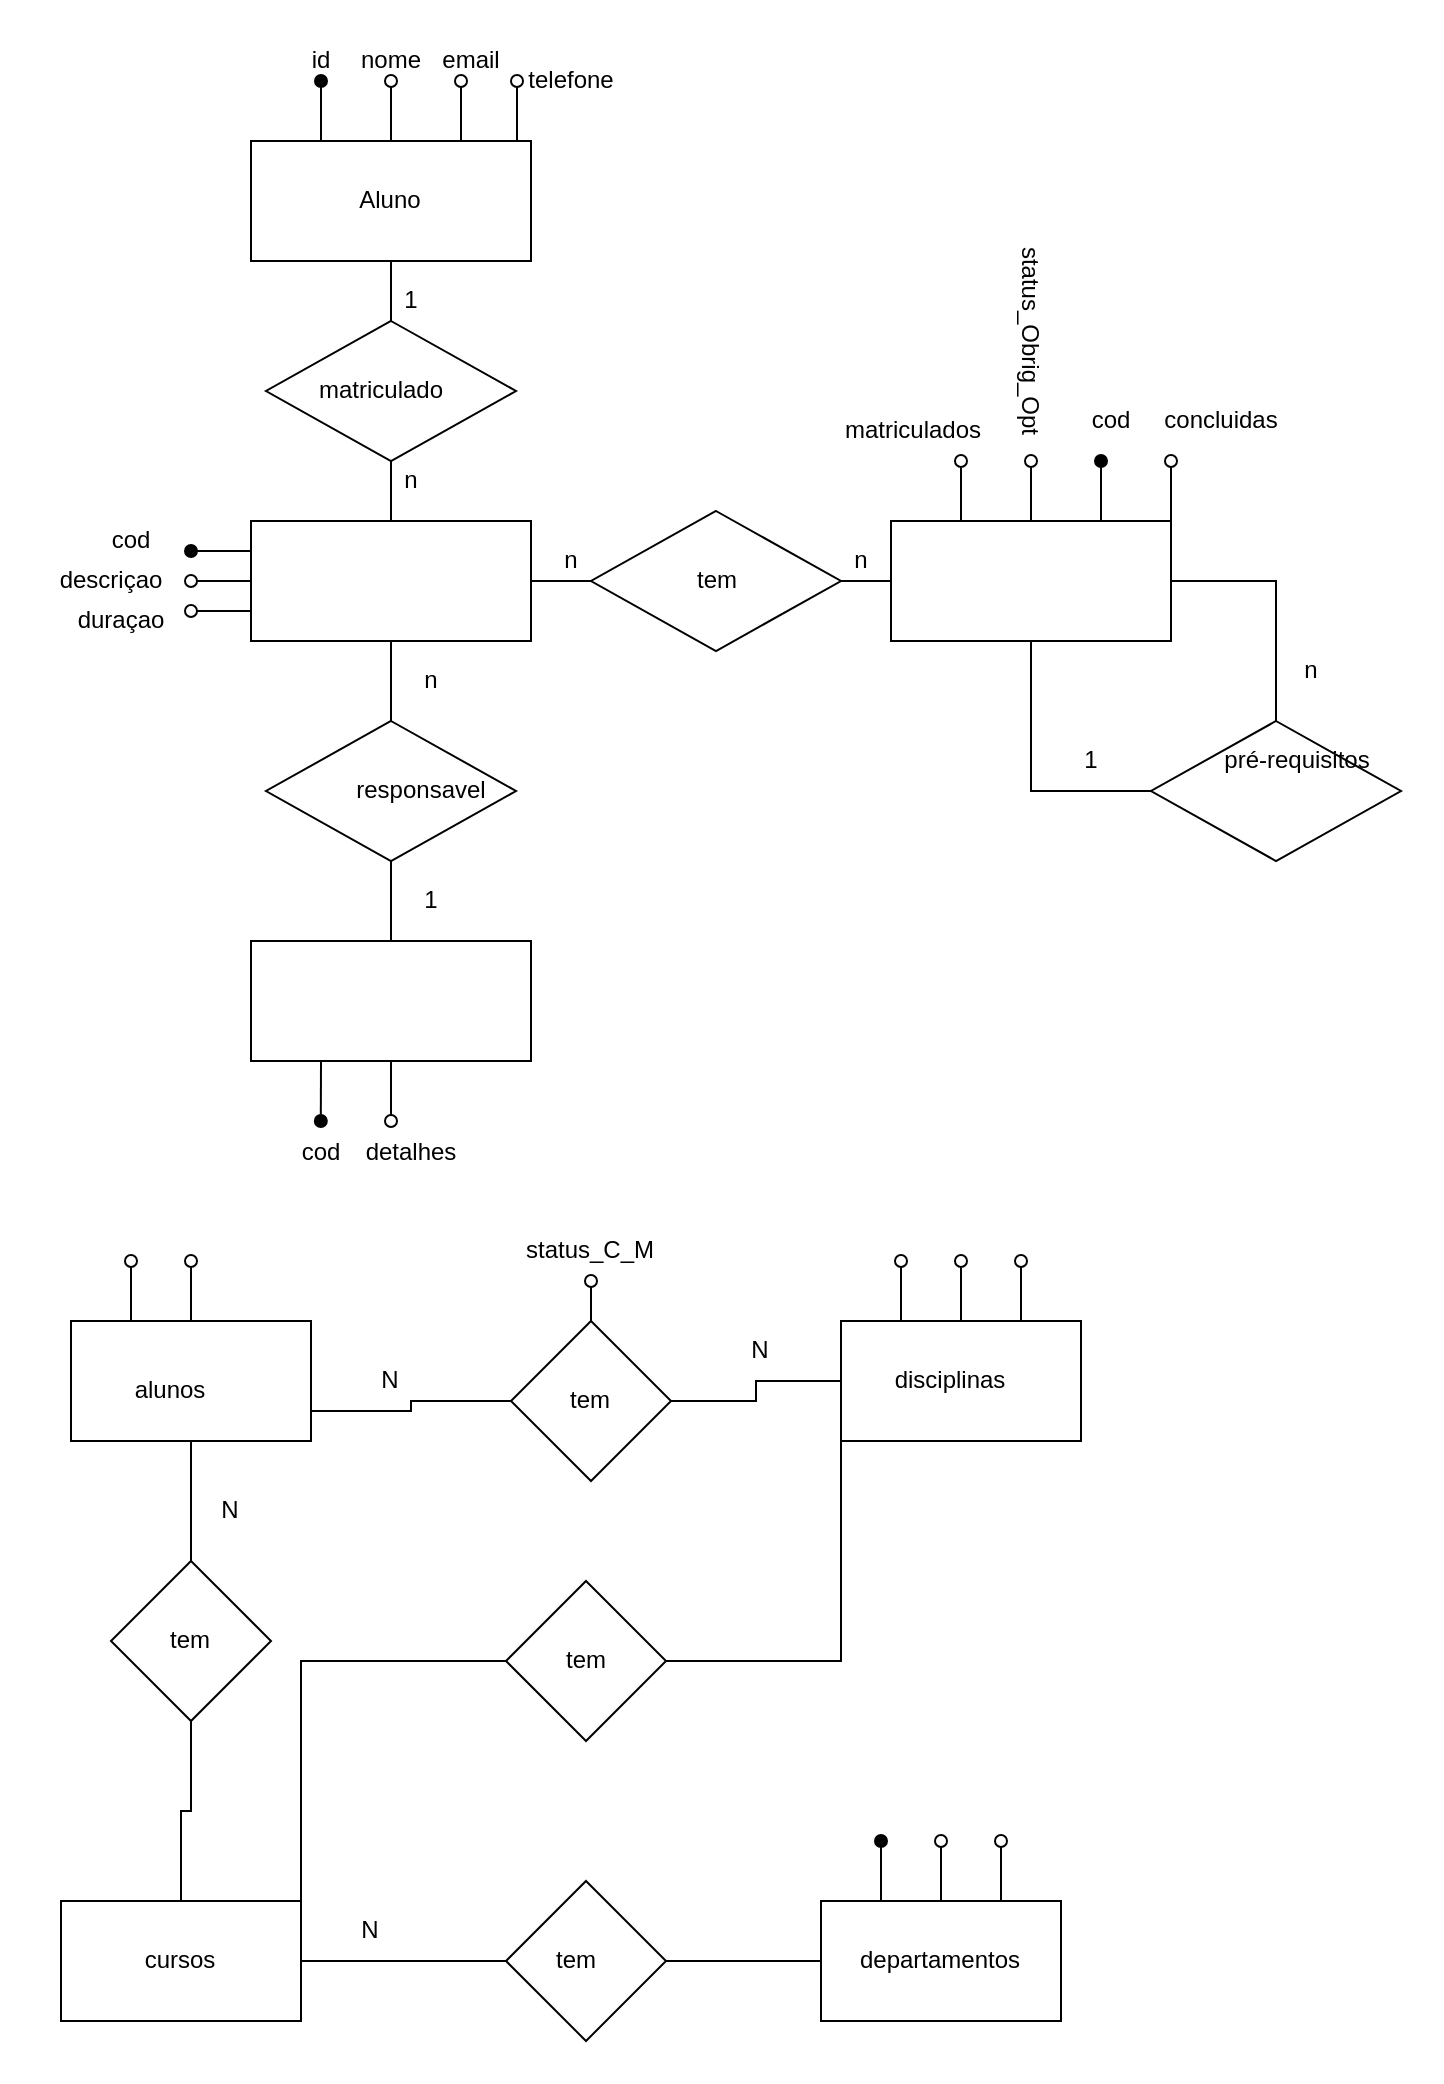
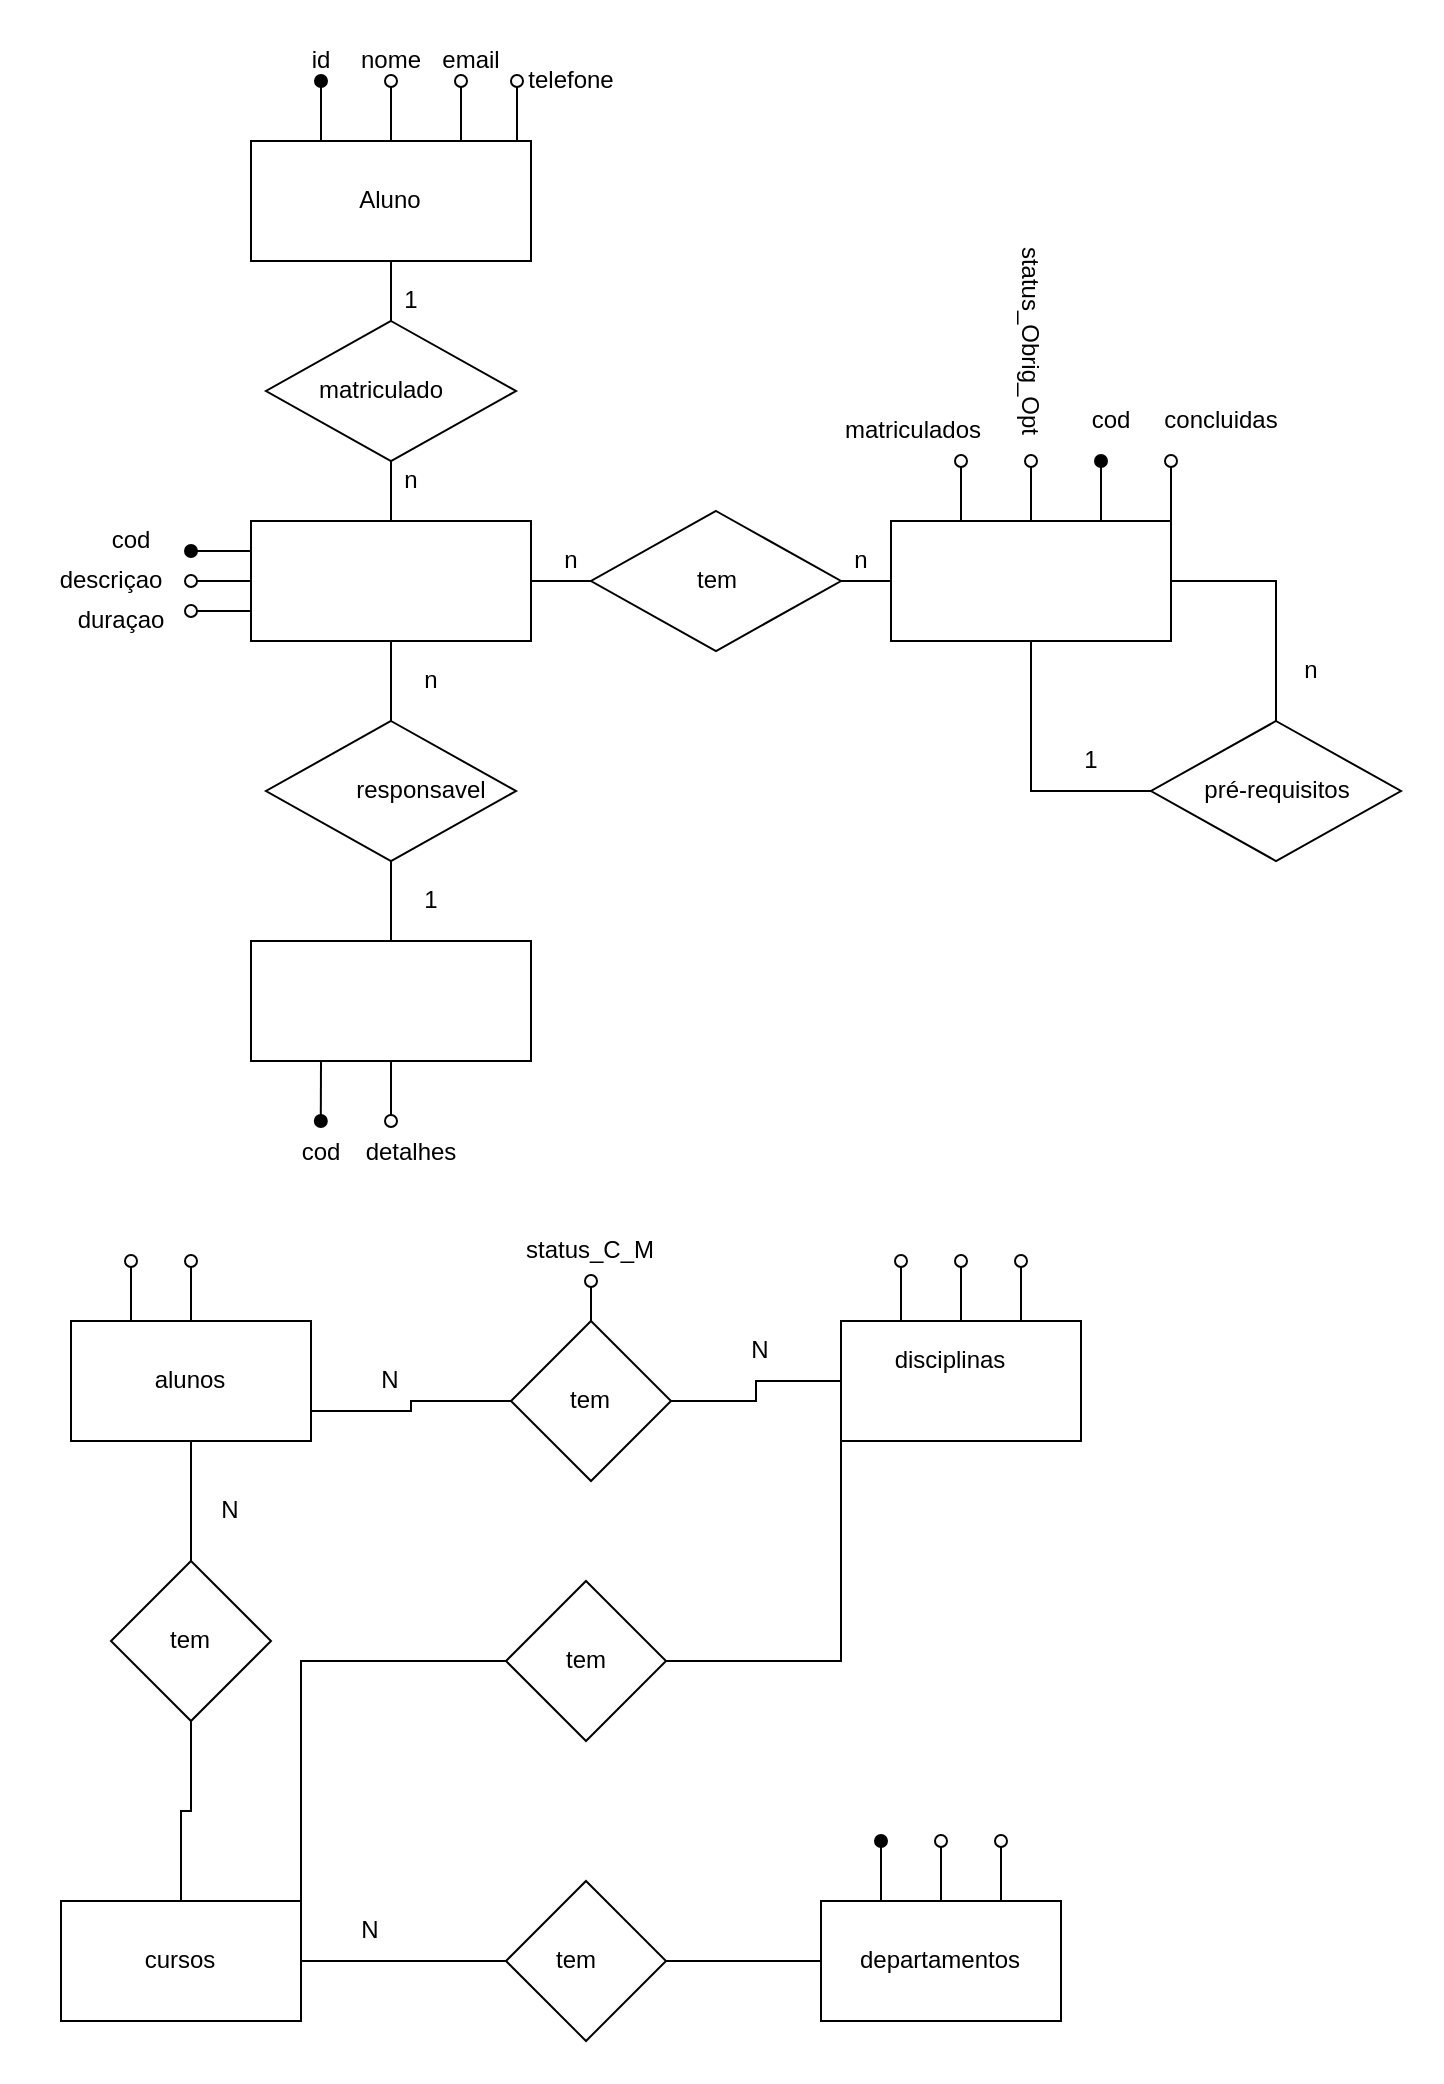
(1296, 761) -> (1276, 791)
(951, 1381) -> (951, 1361)
(171, 1391) -> (191, 1381)
